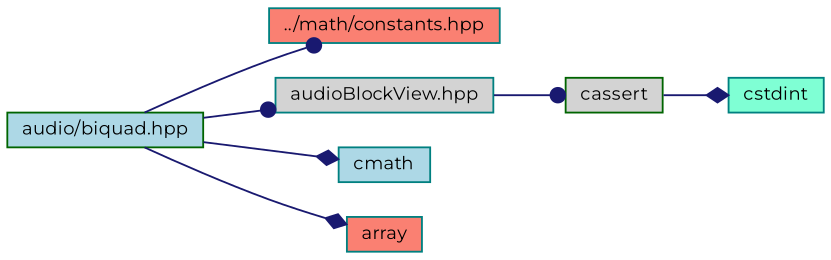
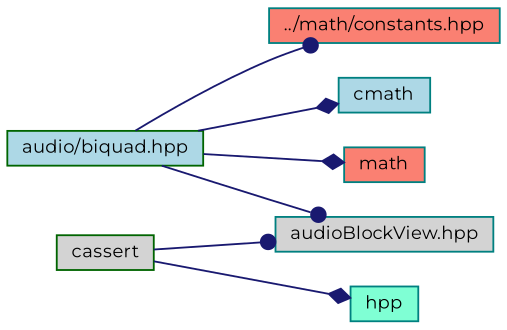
(522, 95) -> (207, 246)
(776, 95) -> (384, 304)
(384, 234) -> (384, 165)
